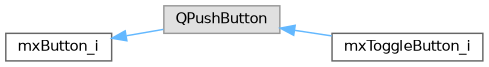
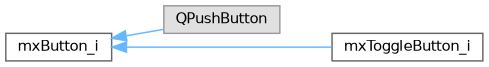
(313, 33) -> (229, 47)
